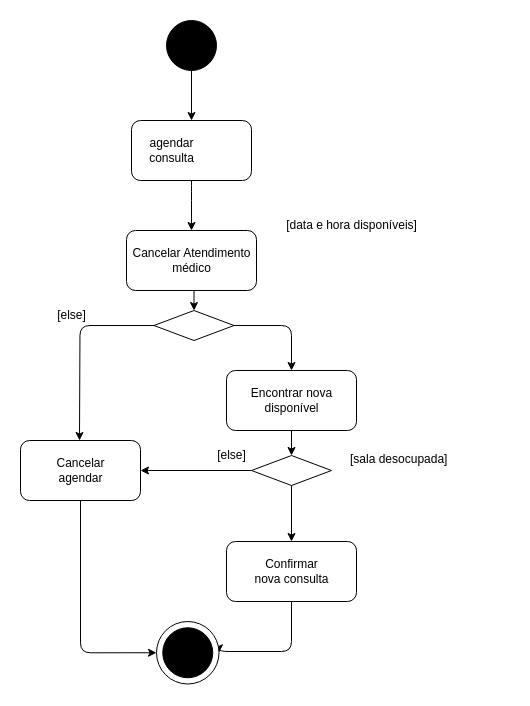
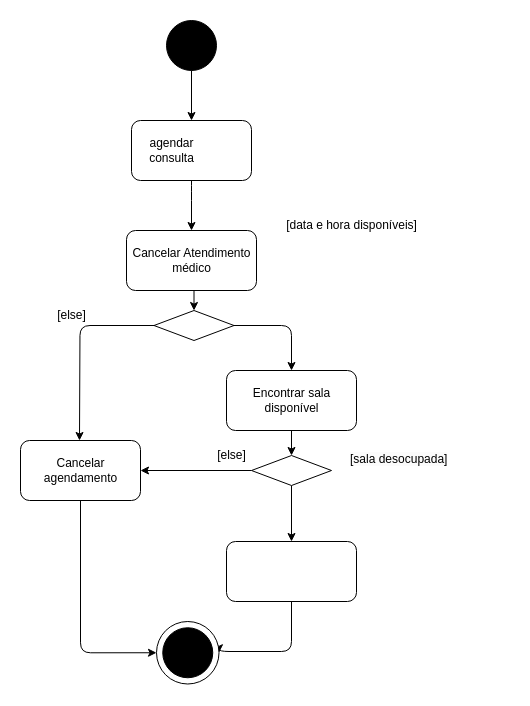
(292, 401) -> (292, 401)
(81, 471) -> (81, 471)
(292, 572) -> none
